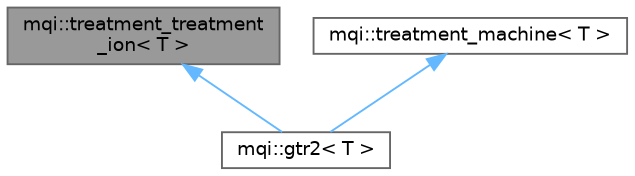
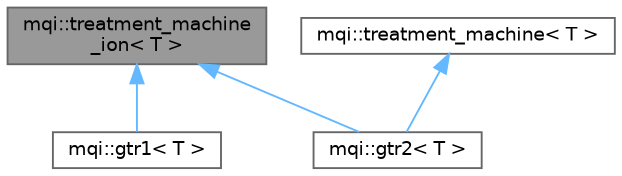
(144, 36) -> (137, 36)
none -> (137, 150)
